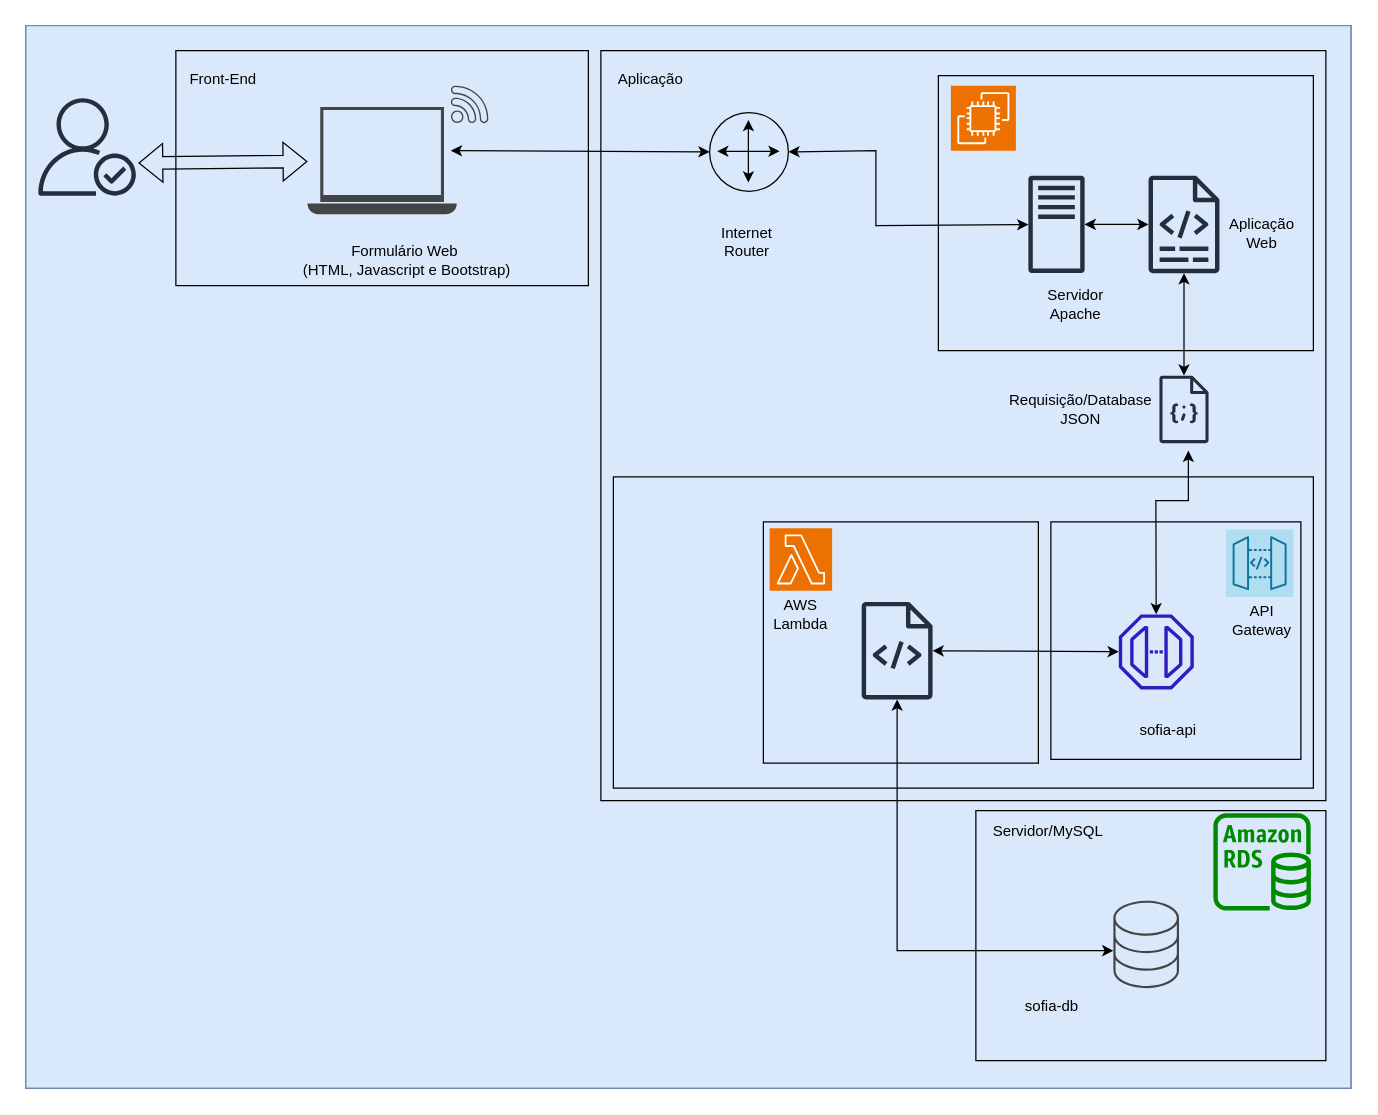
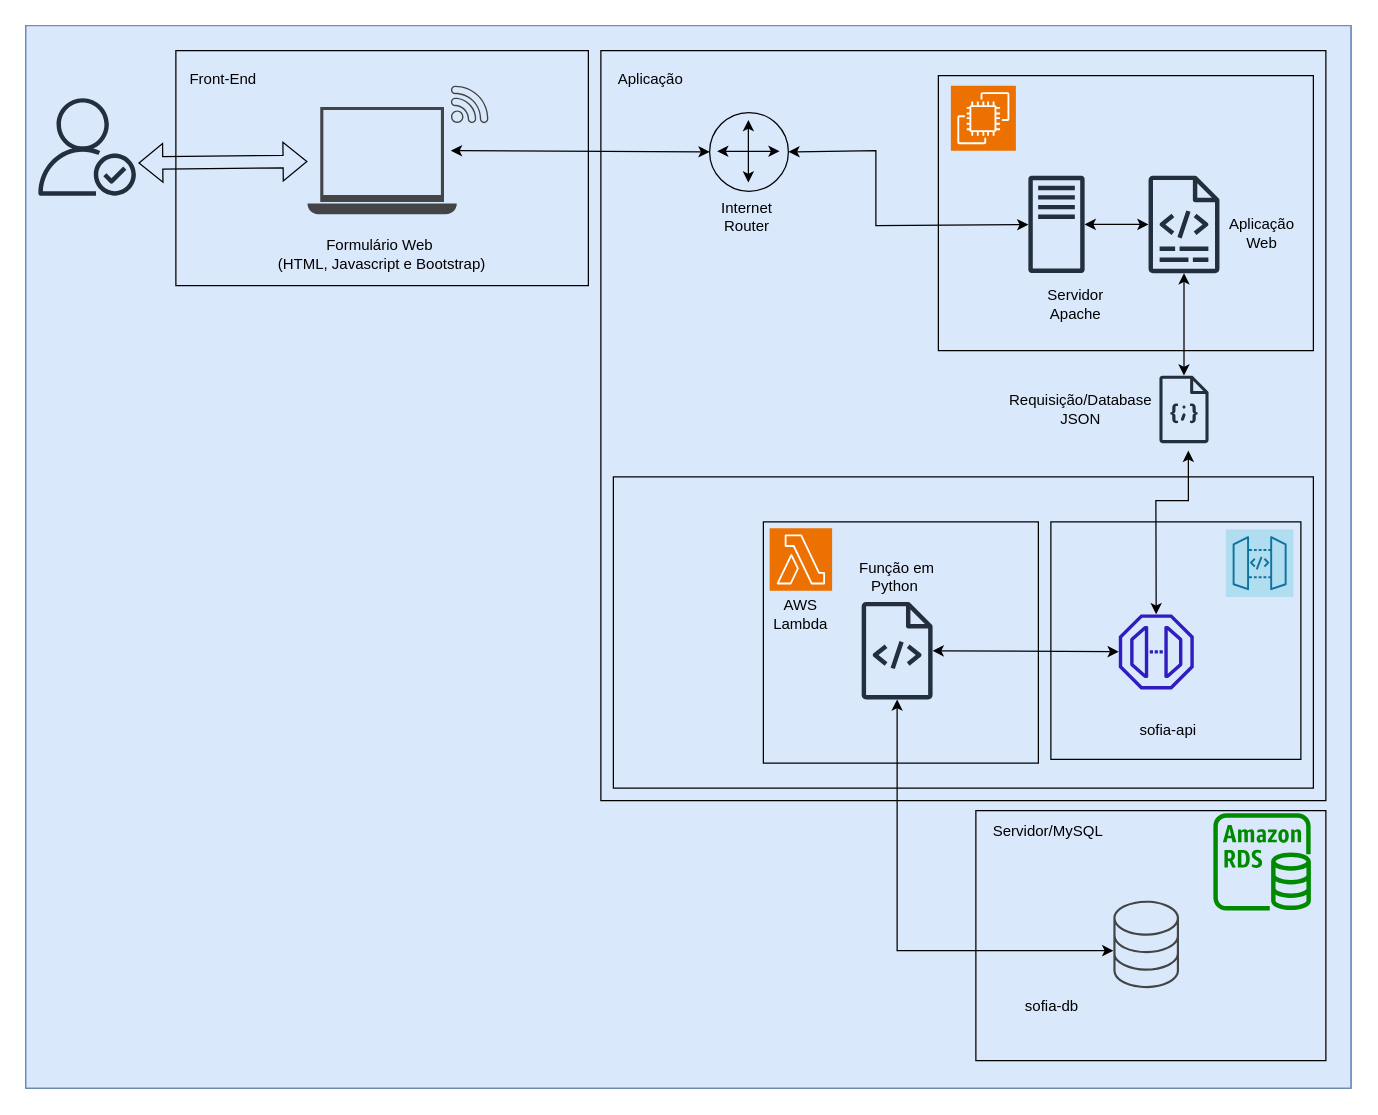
(747, 242) -> (747, 217)
(407, 261) -> (382, 254)
none -> (897, 577)
(1262, 621) -> none
